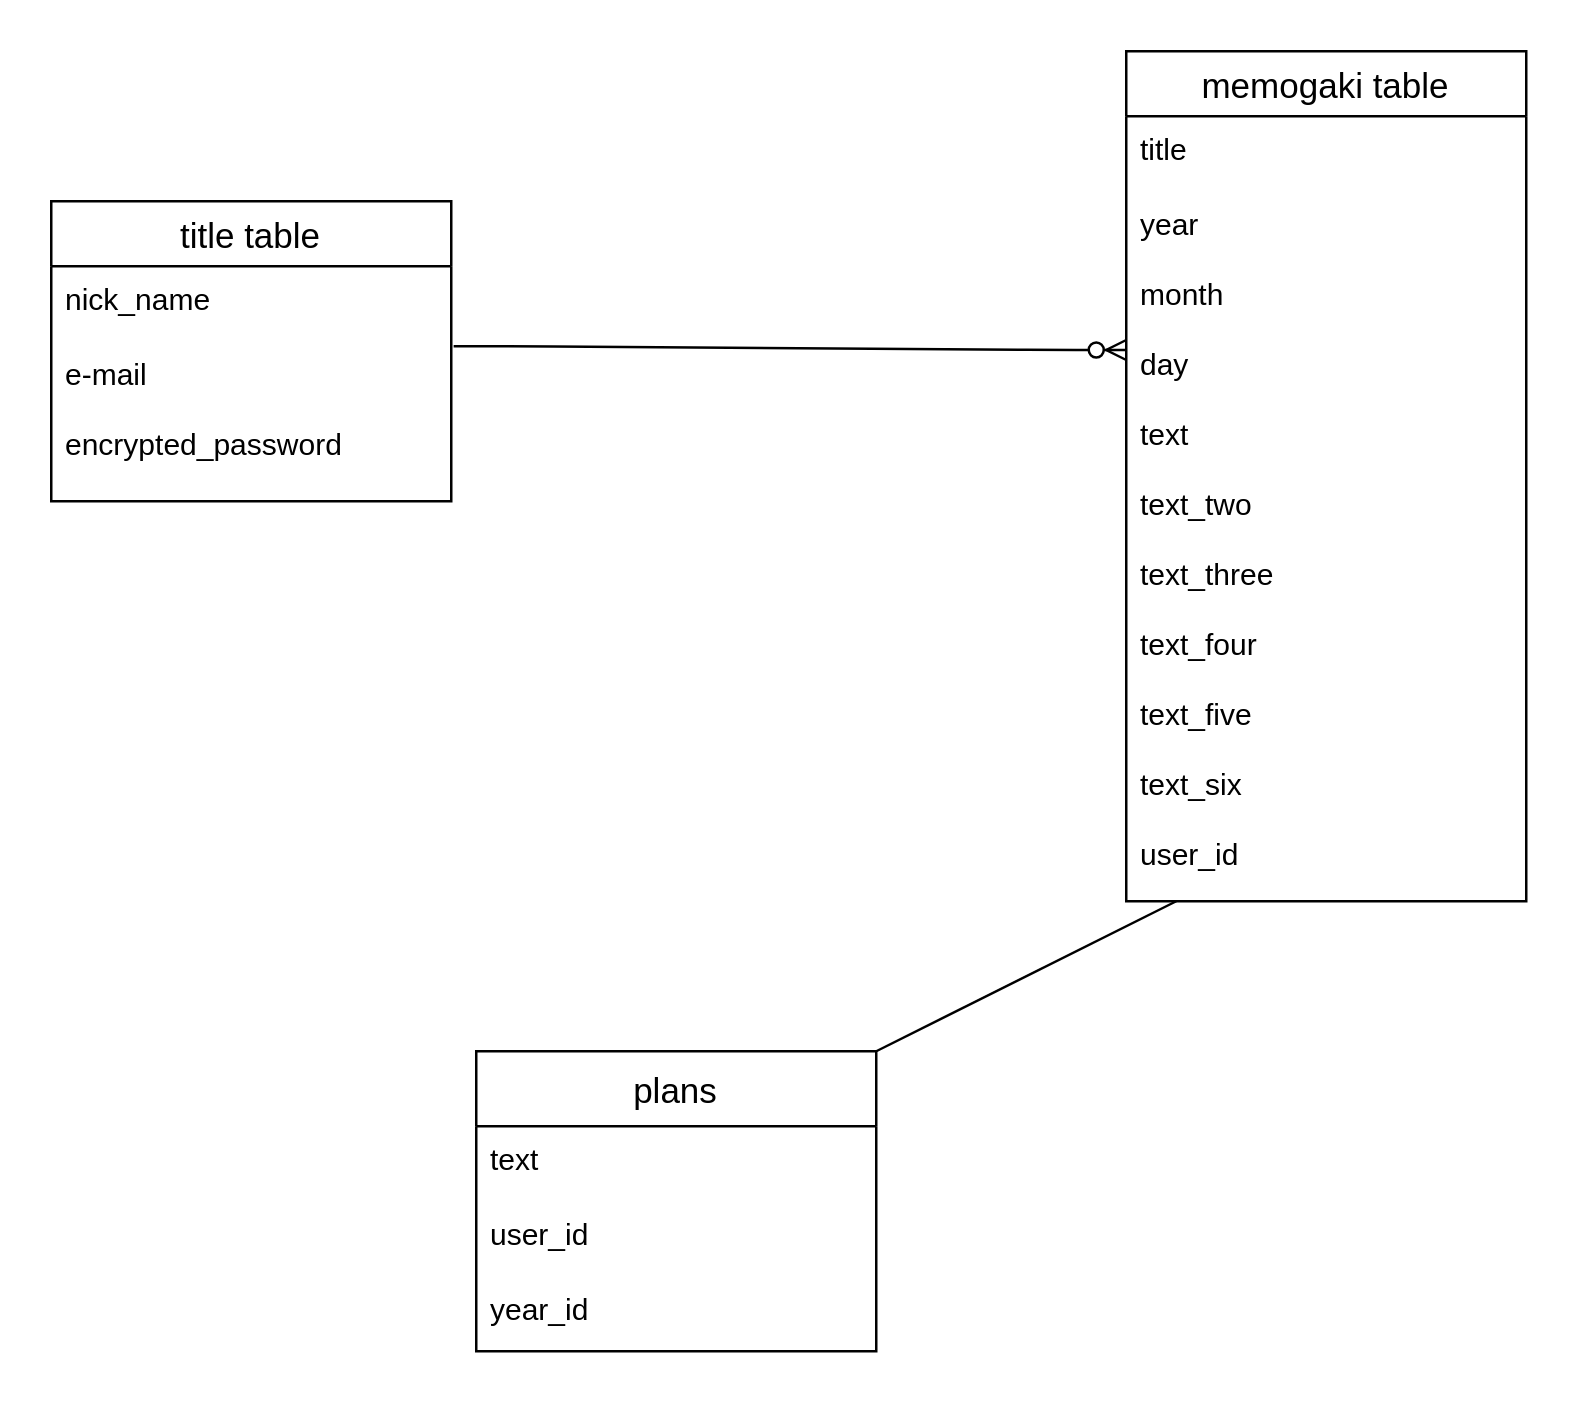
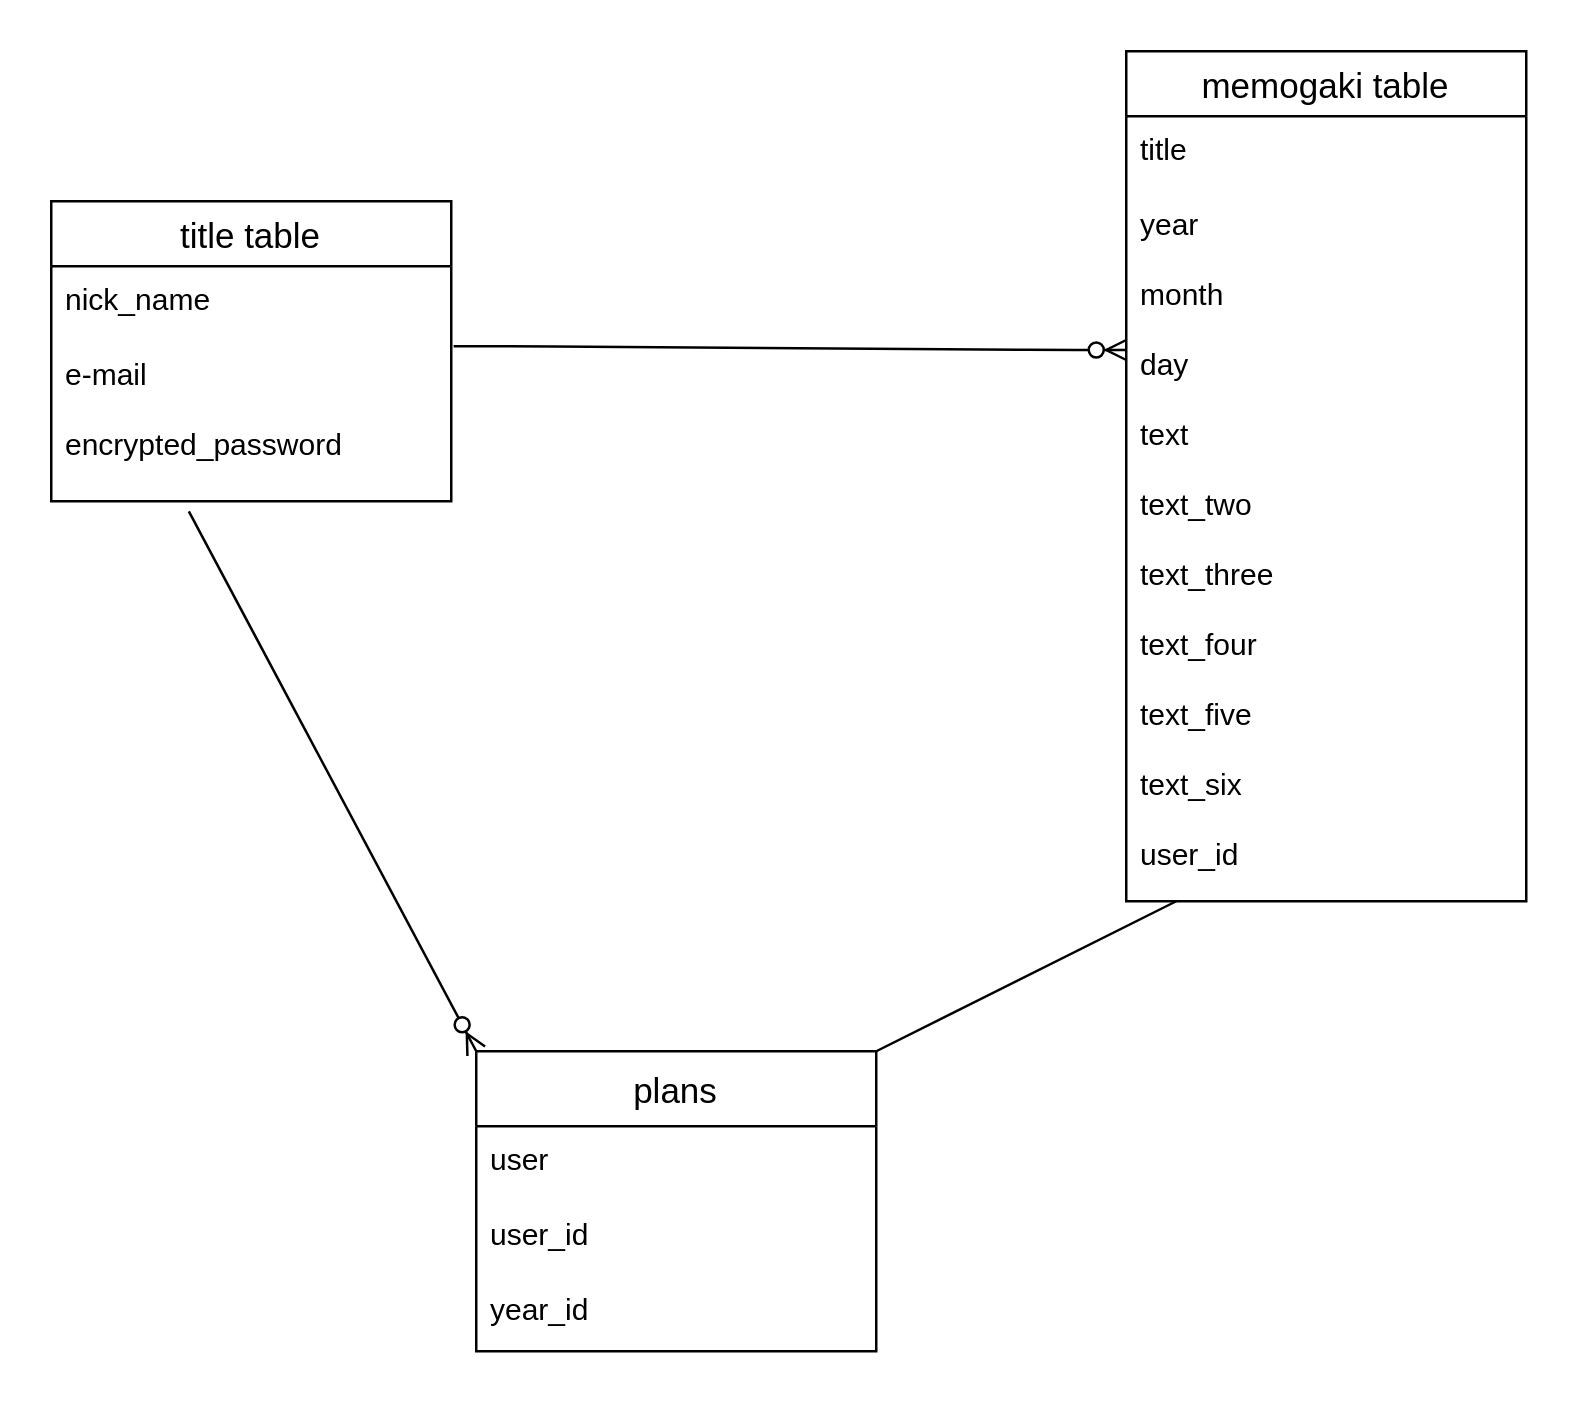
none -> (332, 781)
(524, 1160) -> (524, 1160)
